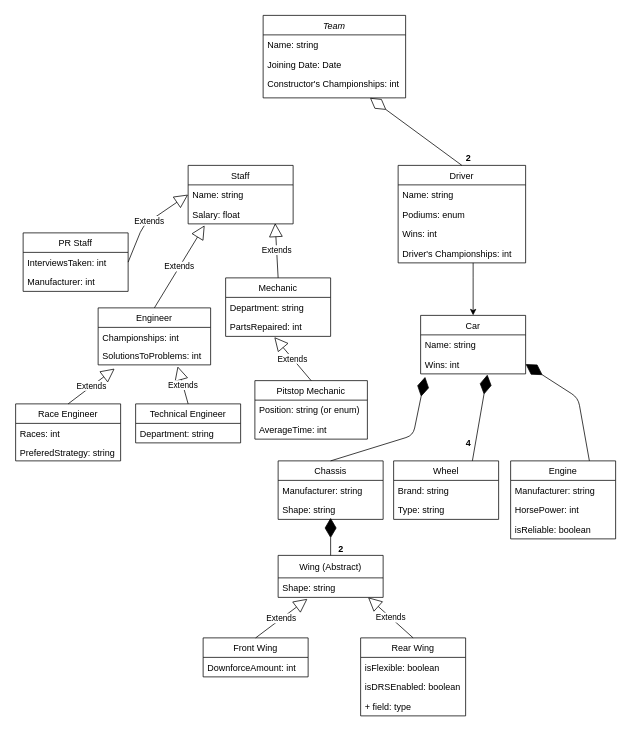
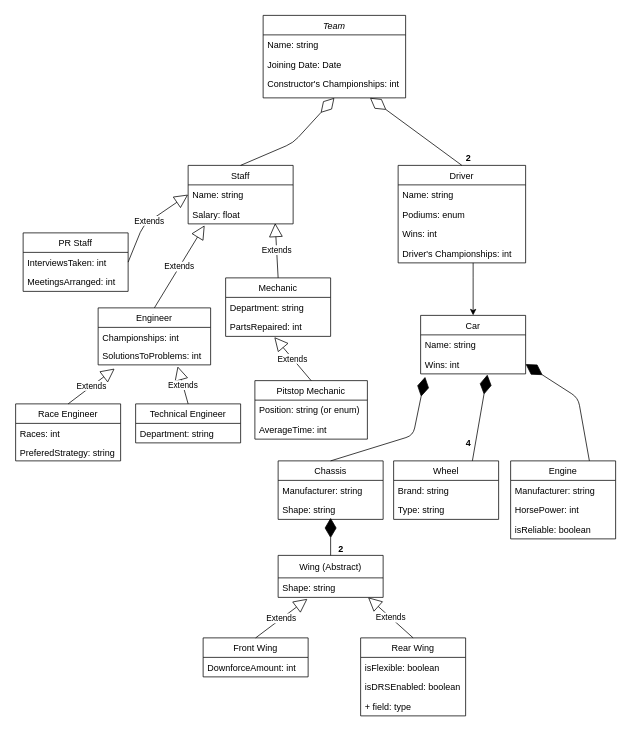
none -> (286, 146)
(66, 282) -> (75, 282)
